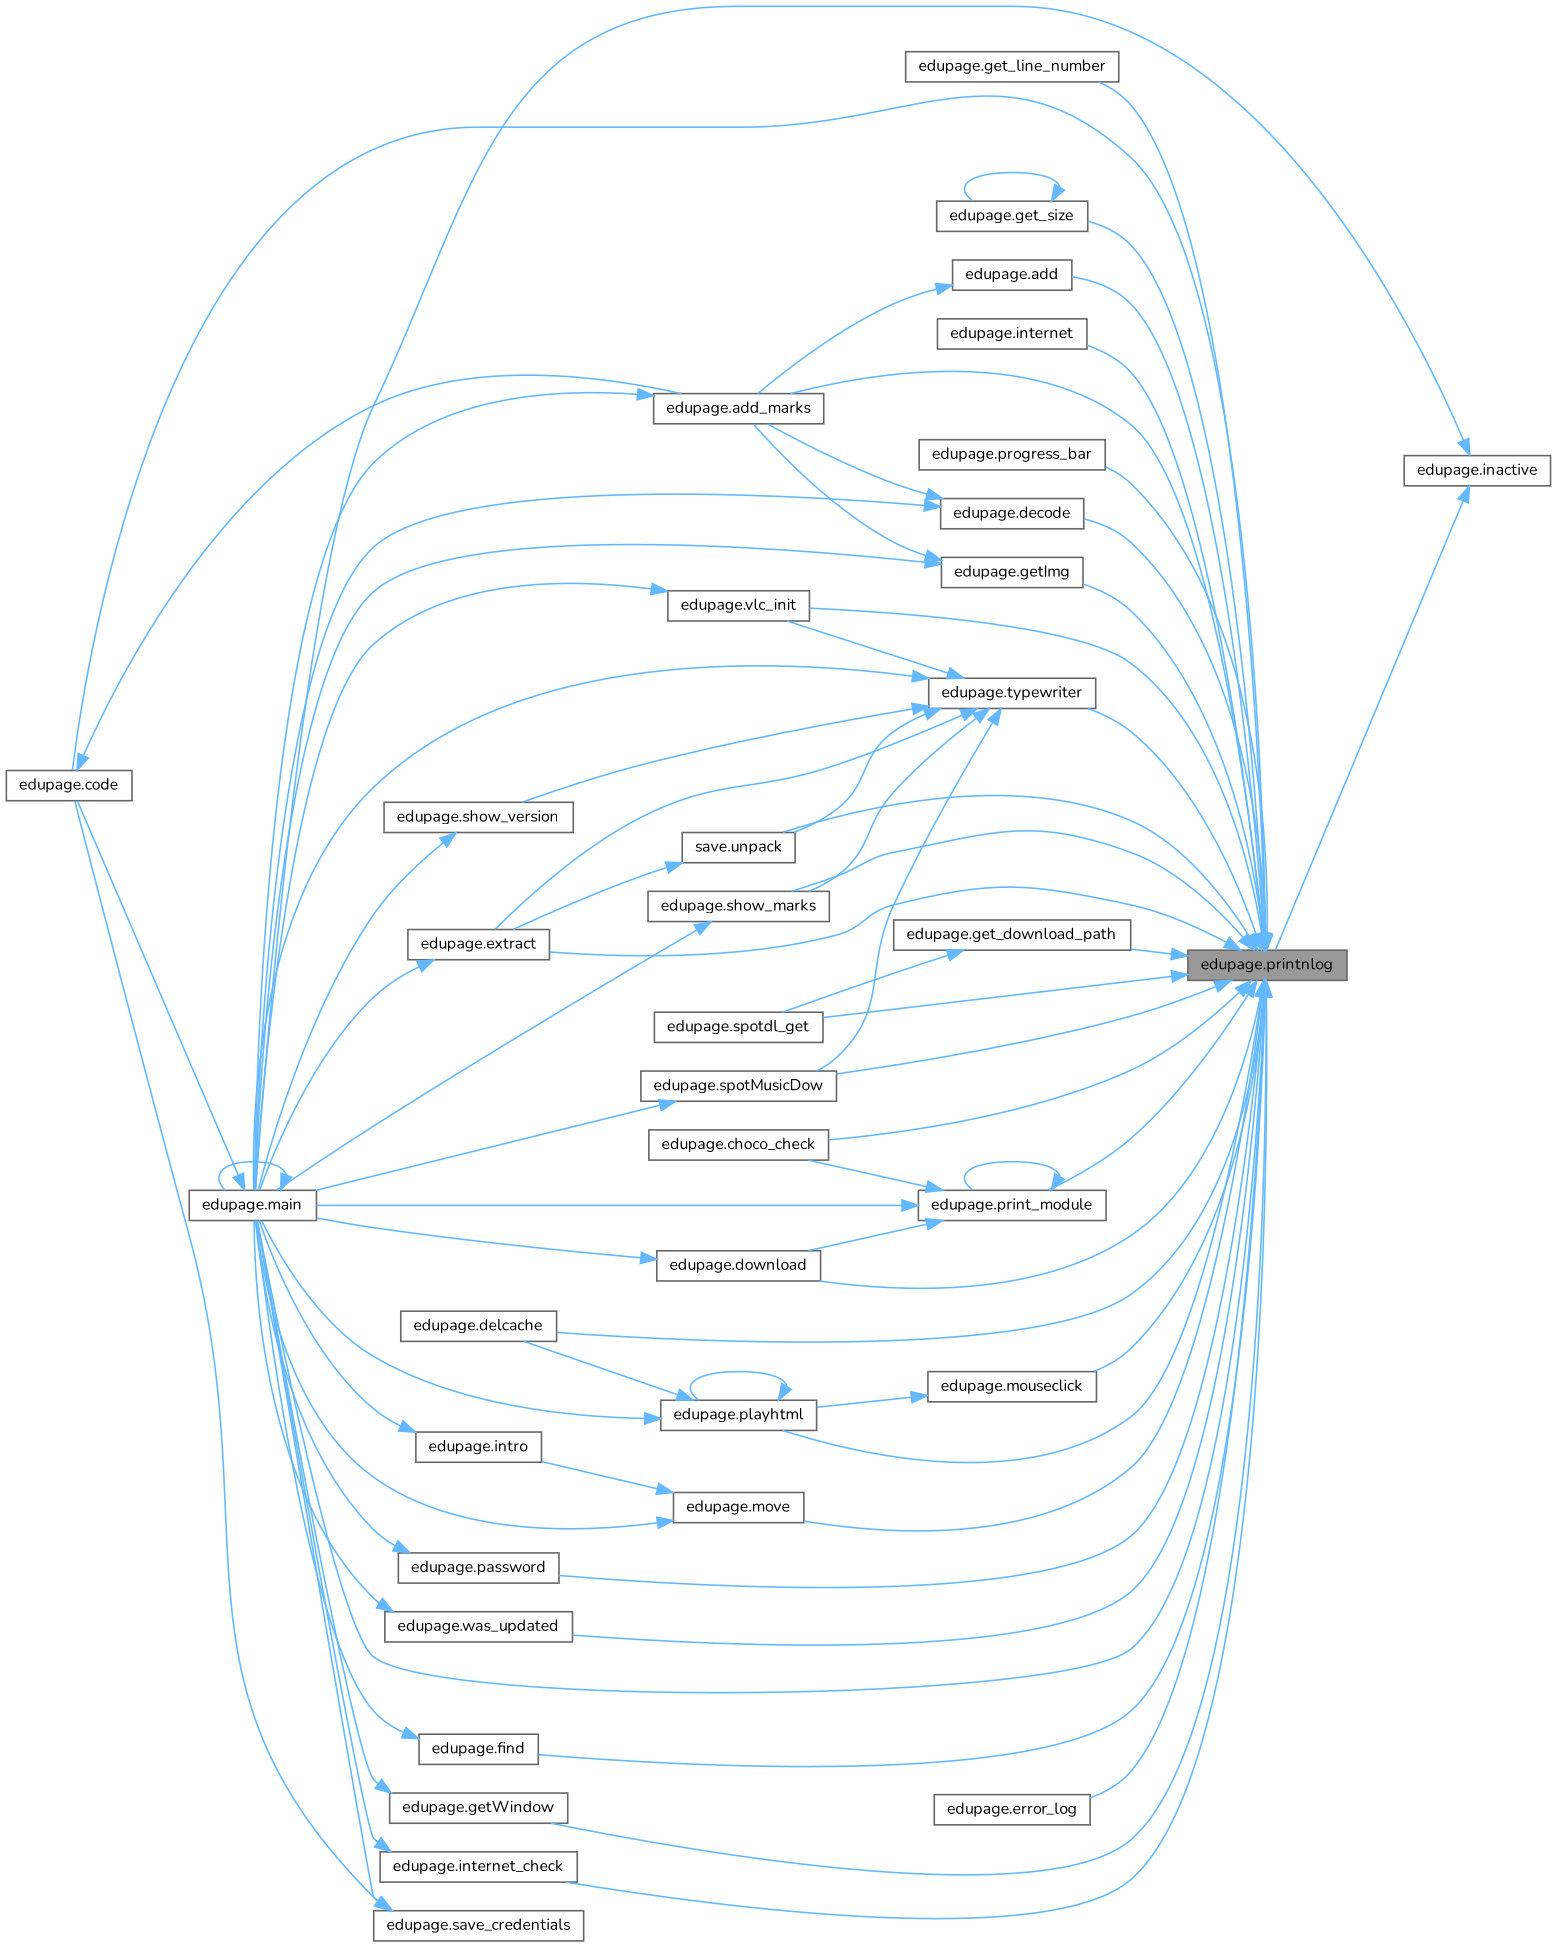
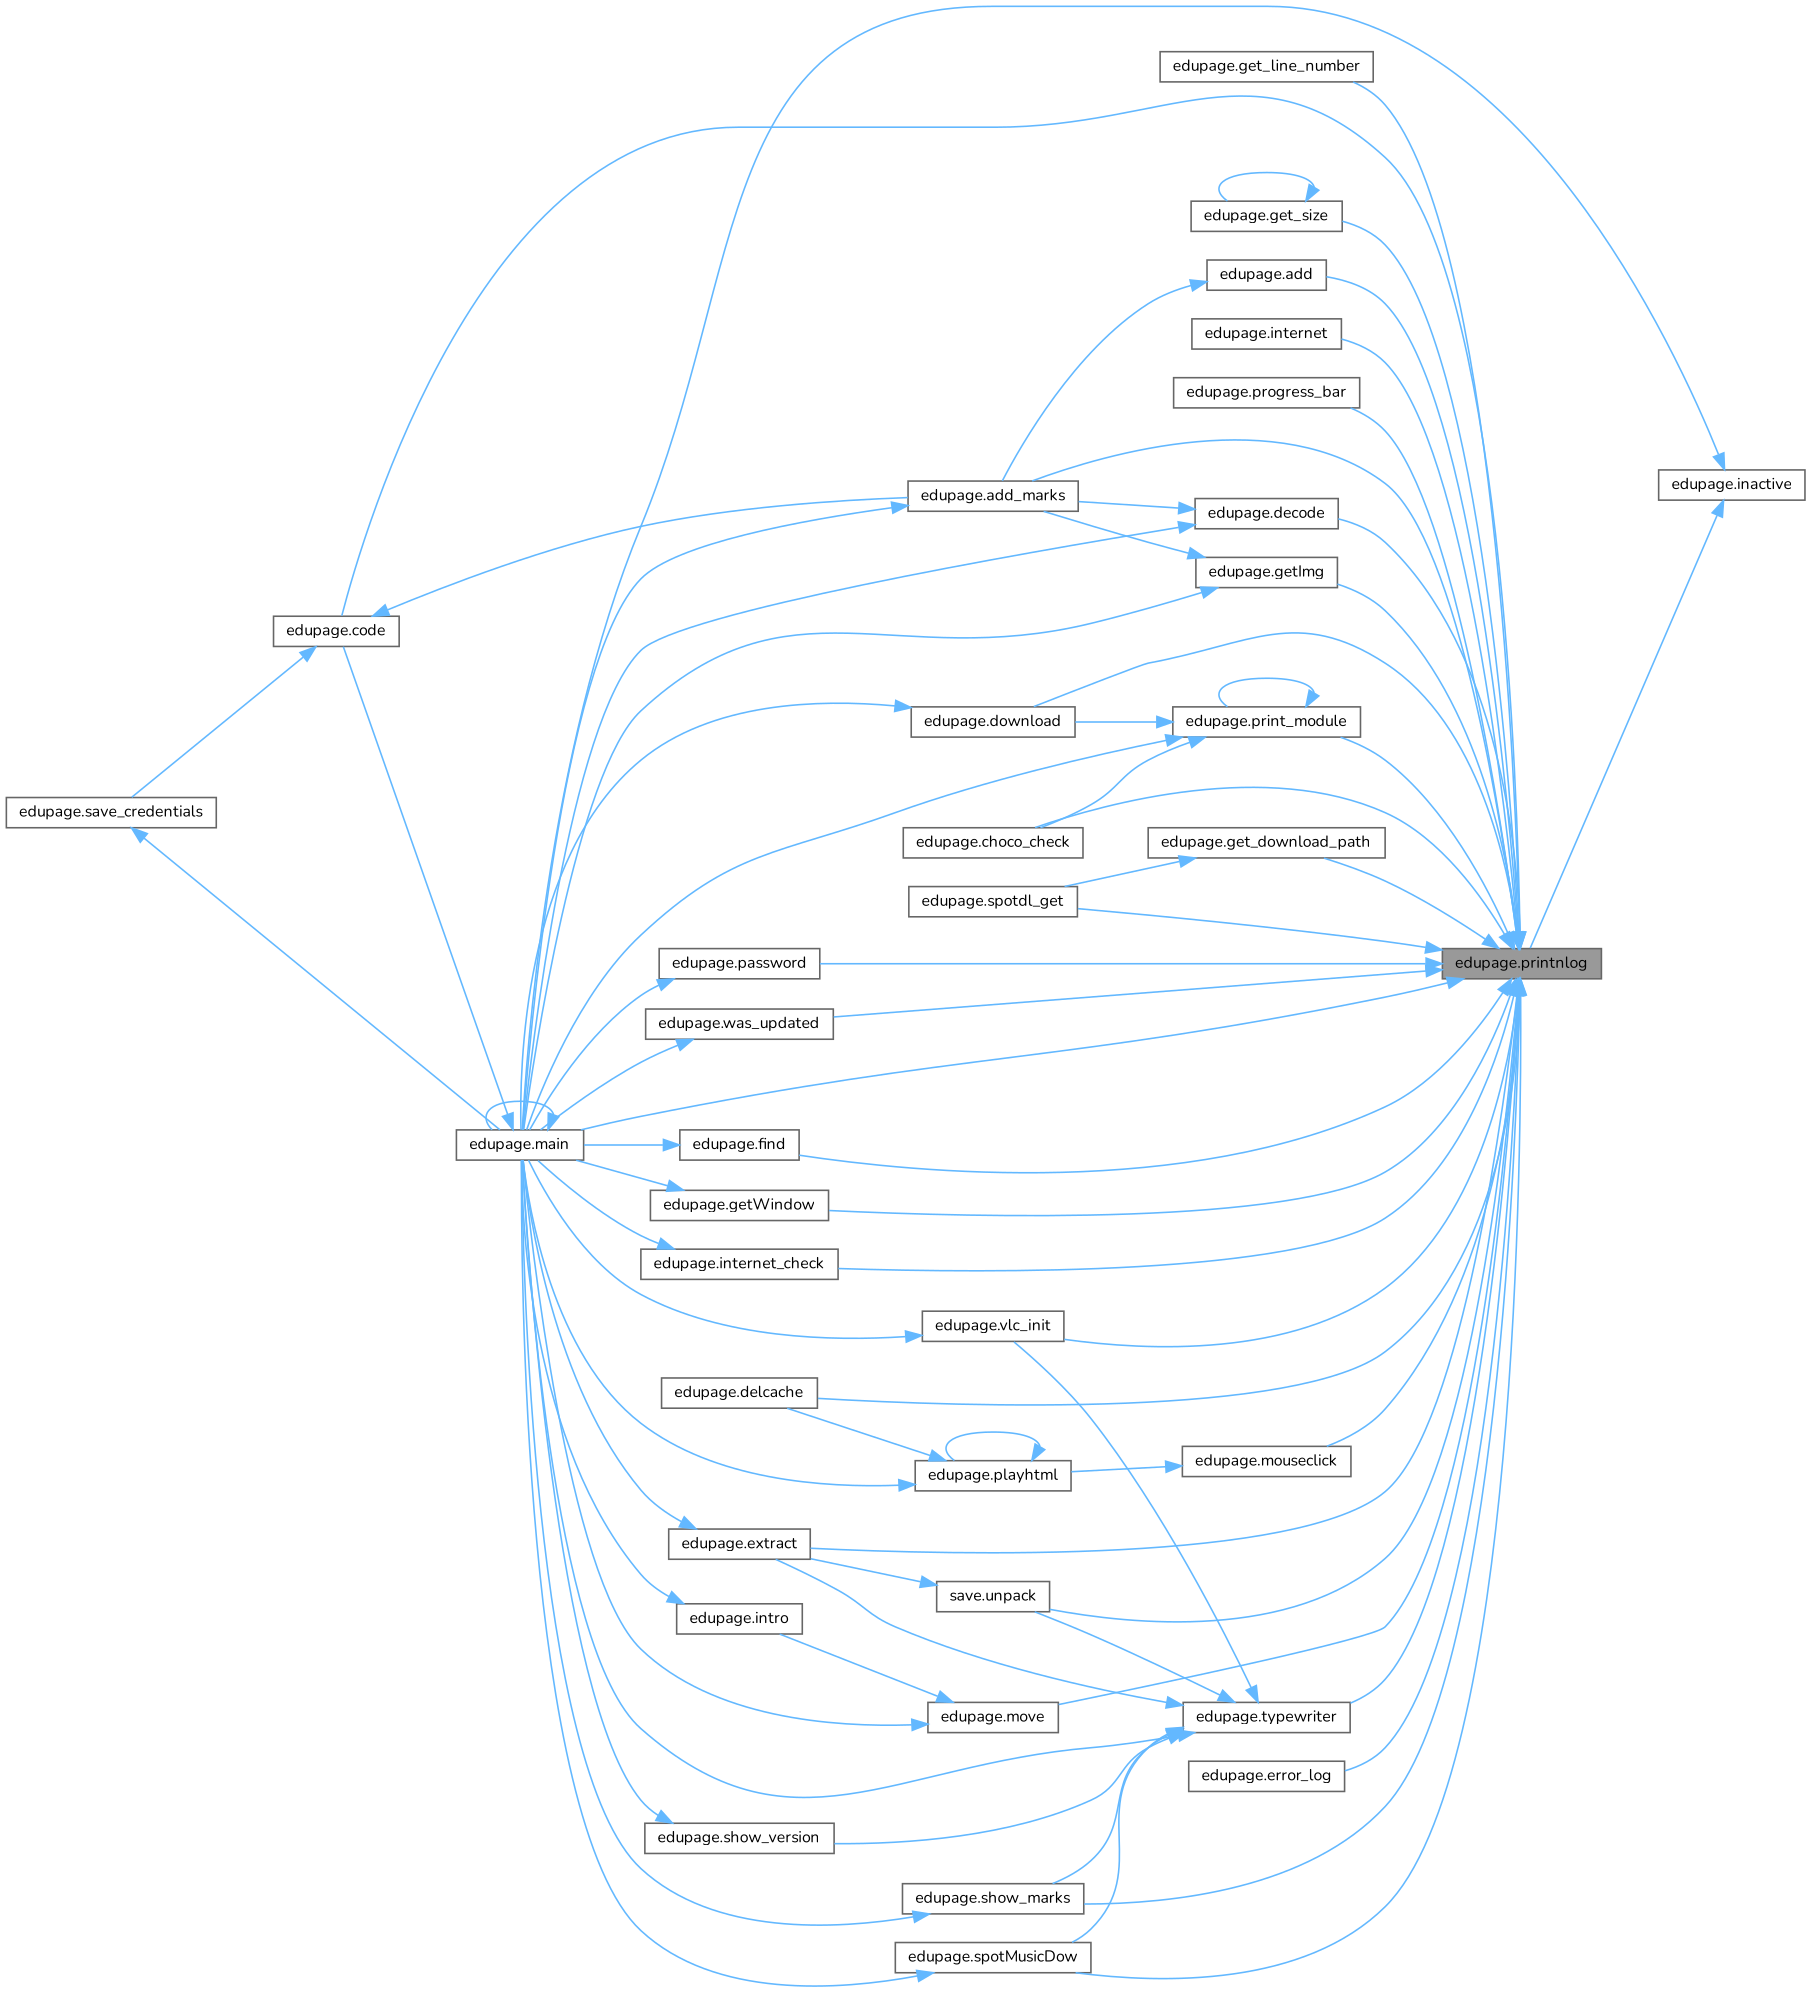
(214, 1364) -> (217, 727)
(1158, 1384) -> none
